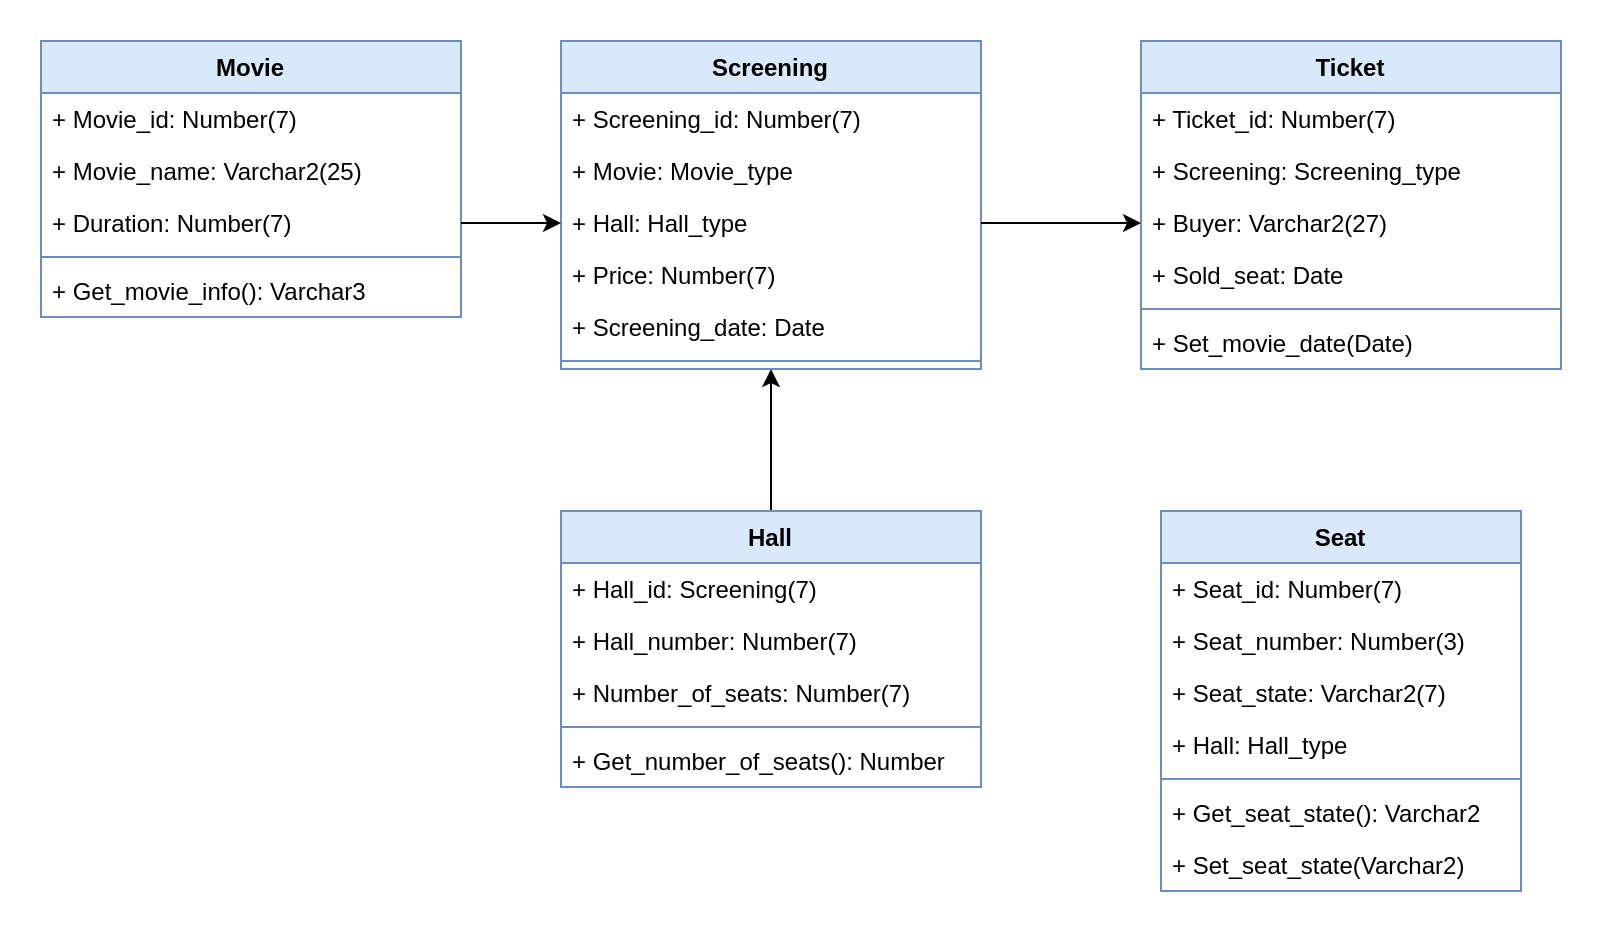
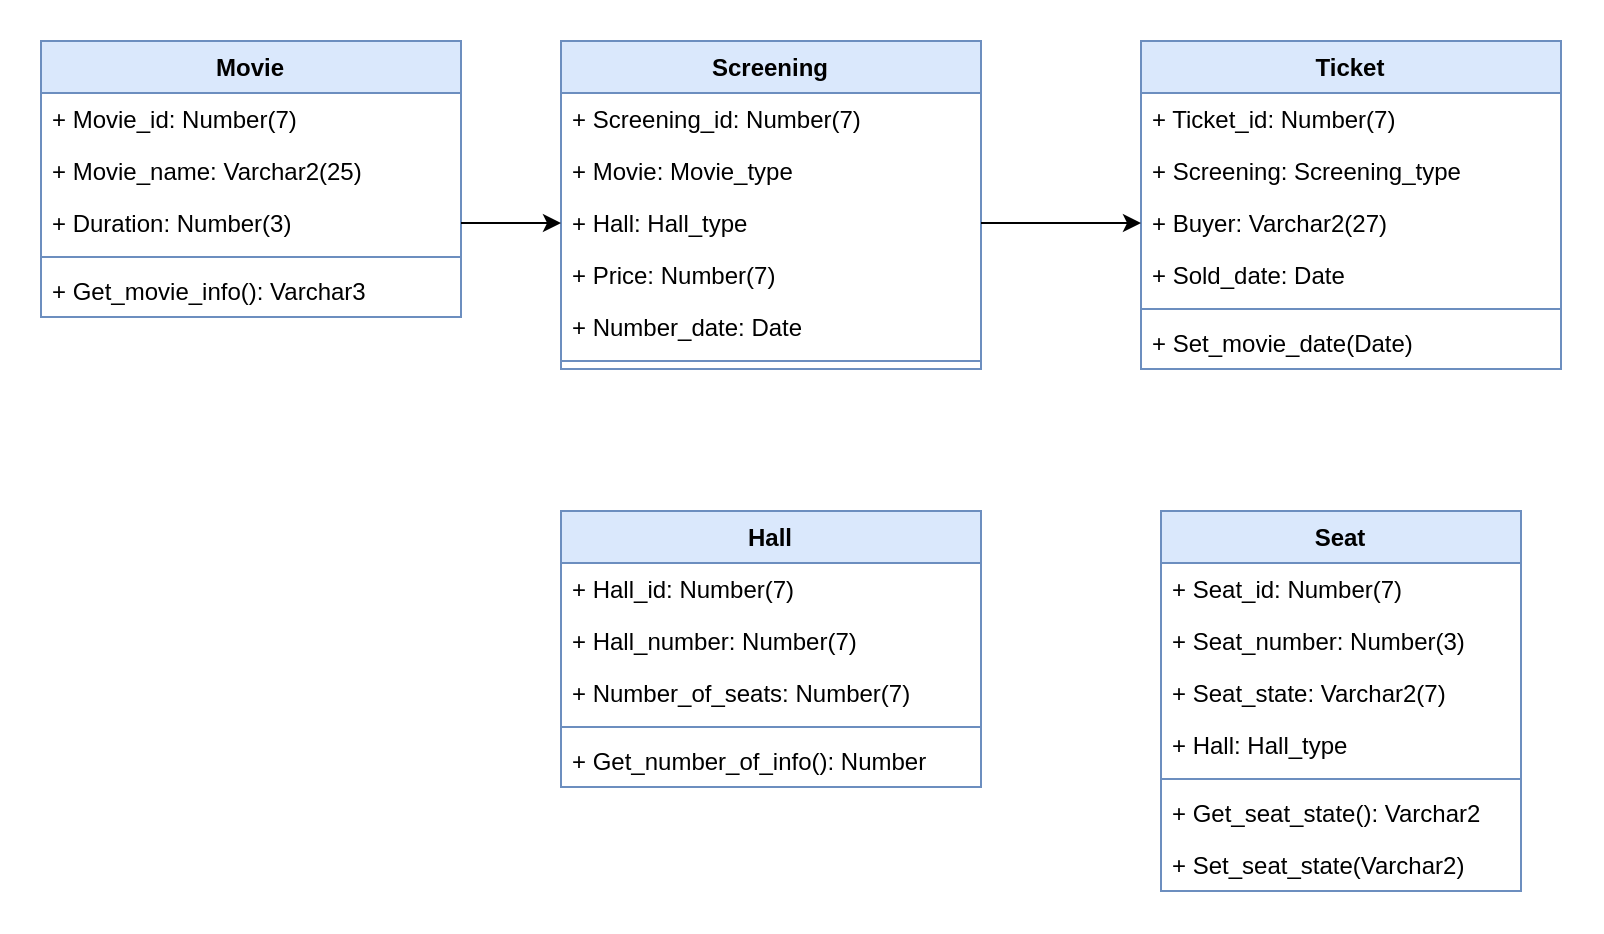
(181, 224) -> (181, 224)
(1254, 276) -> (1254, 276)
(707, 328) -> (690, 328)
(771, 447) -> none
(705, 590) -> (688, 590)
(771, 762) -> (761, 762)
